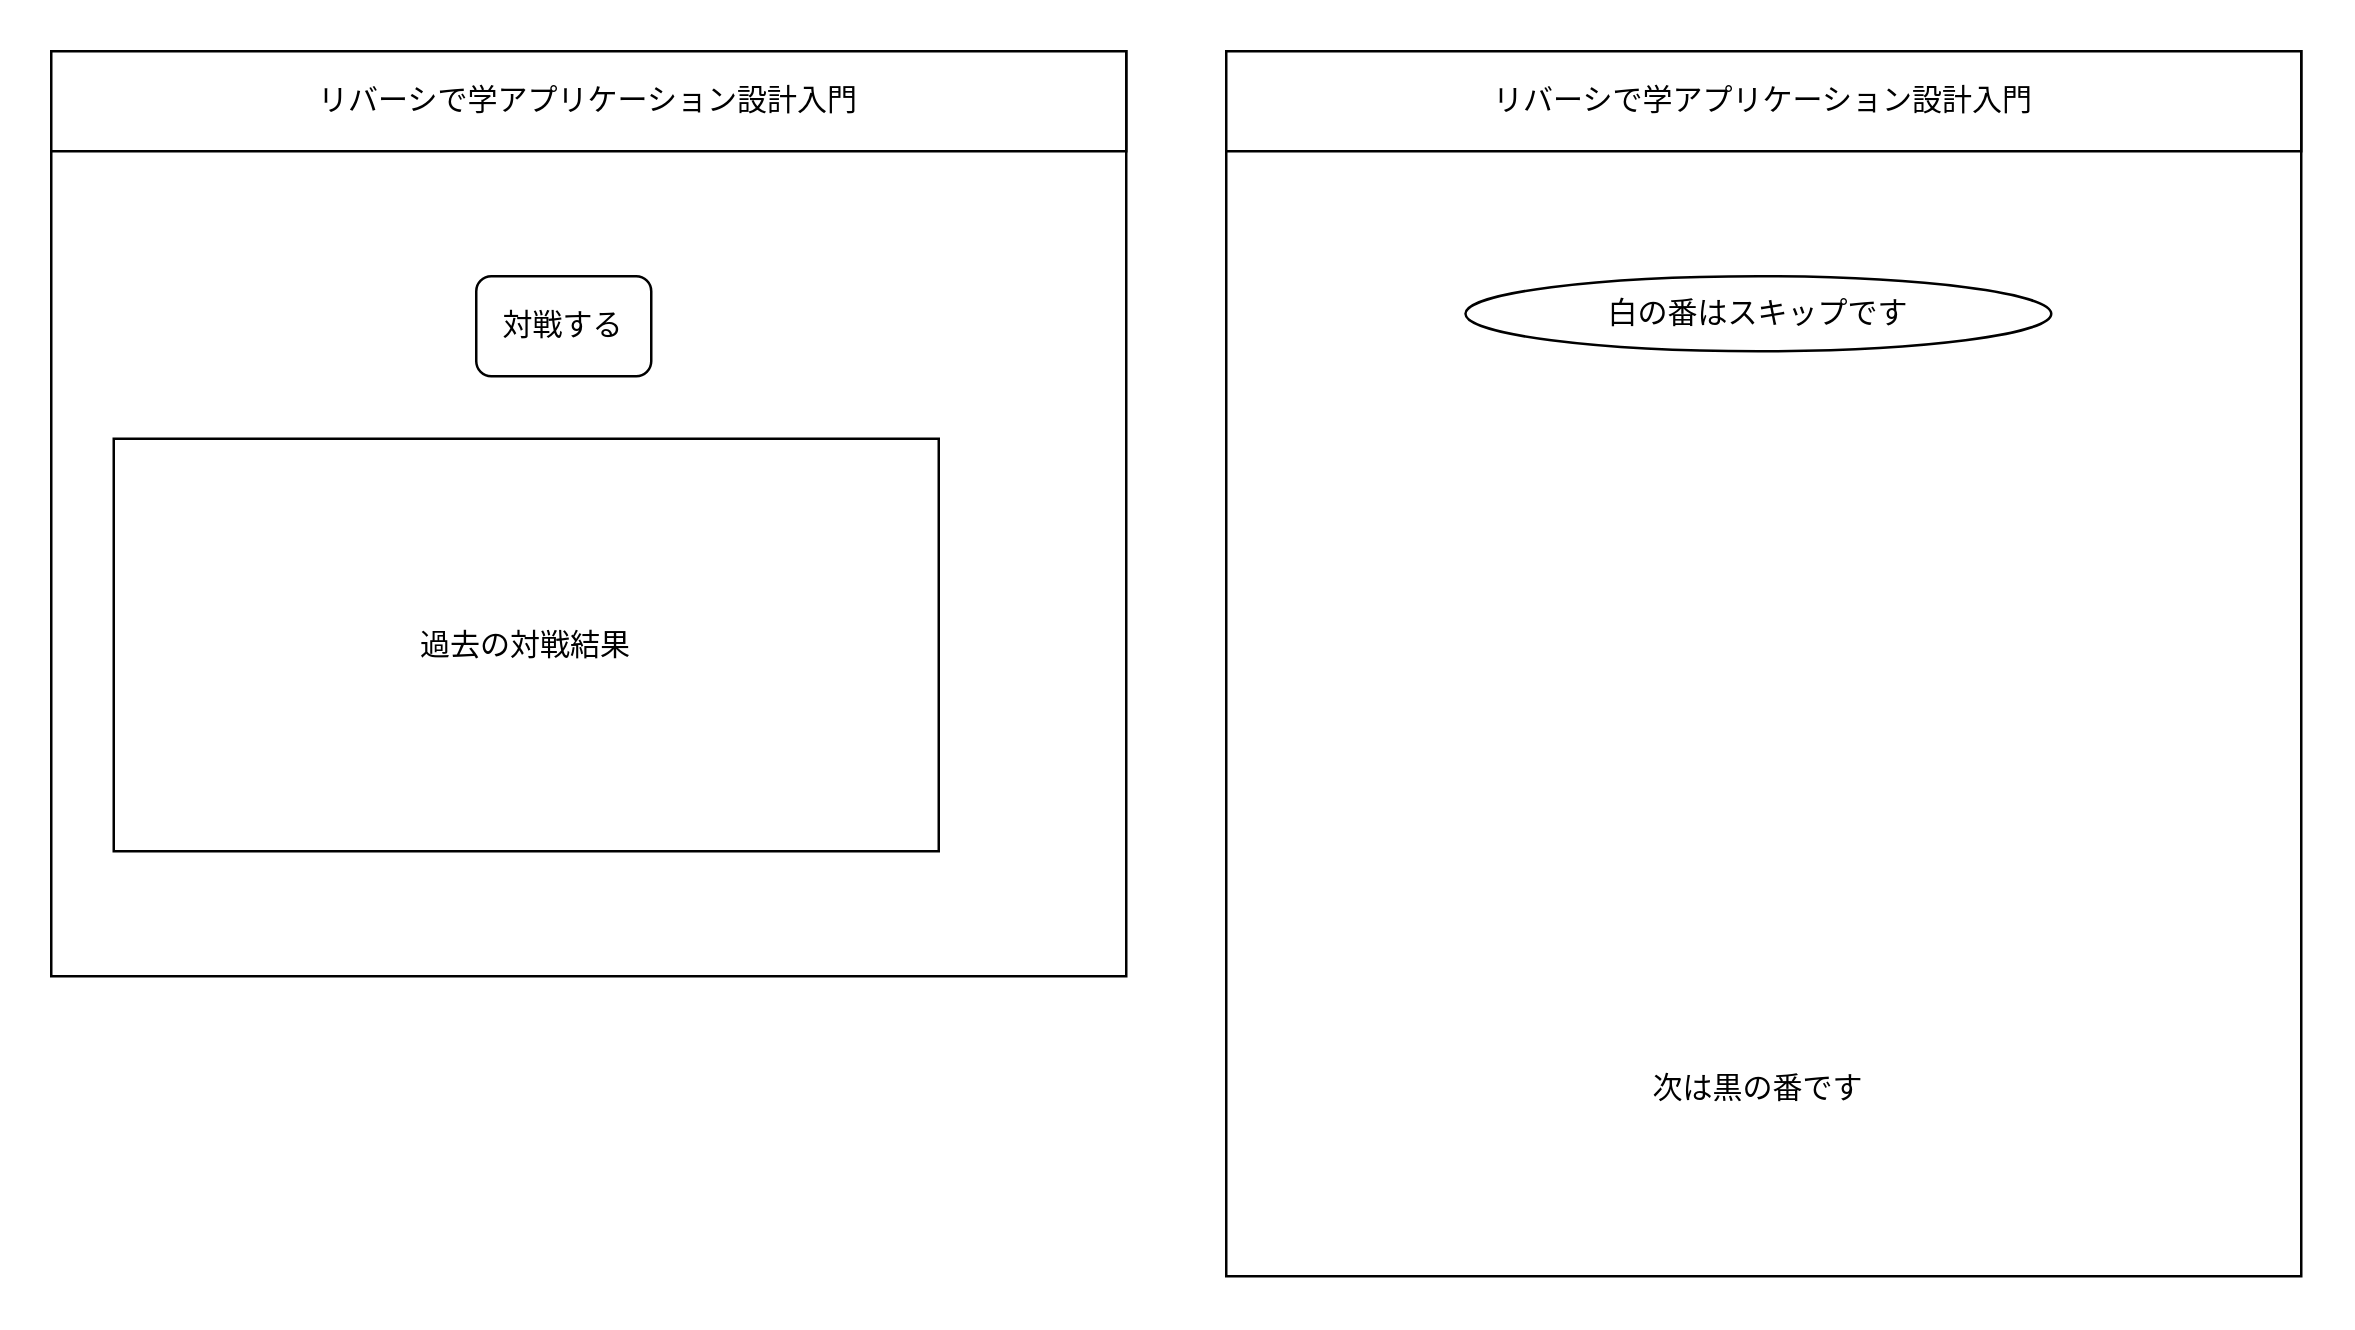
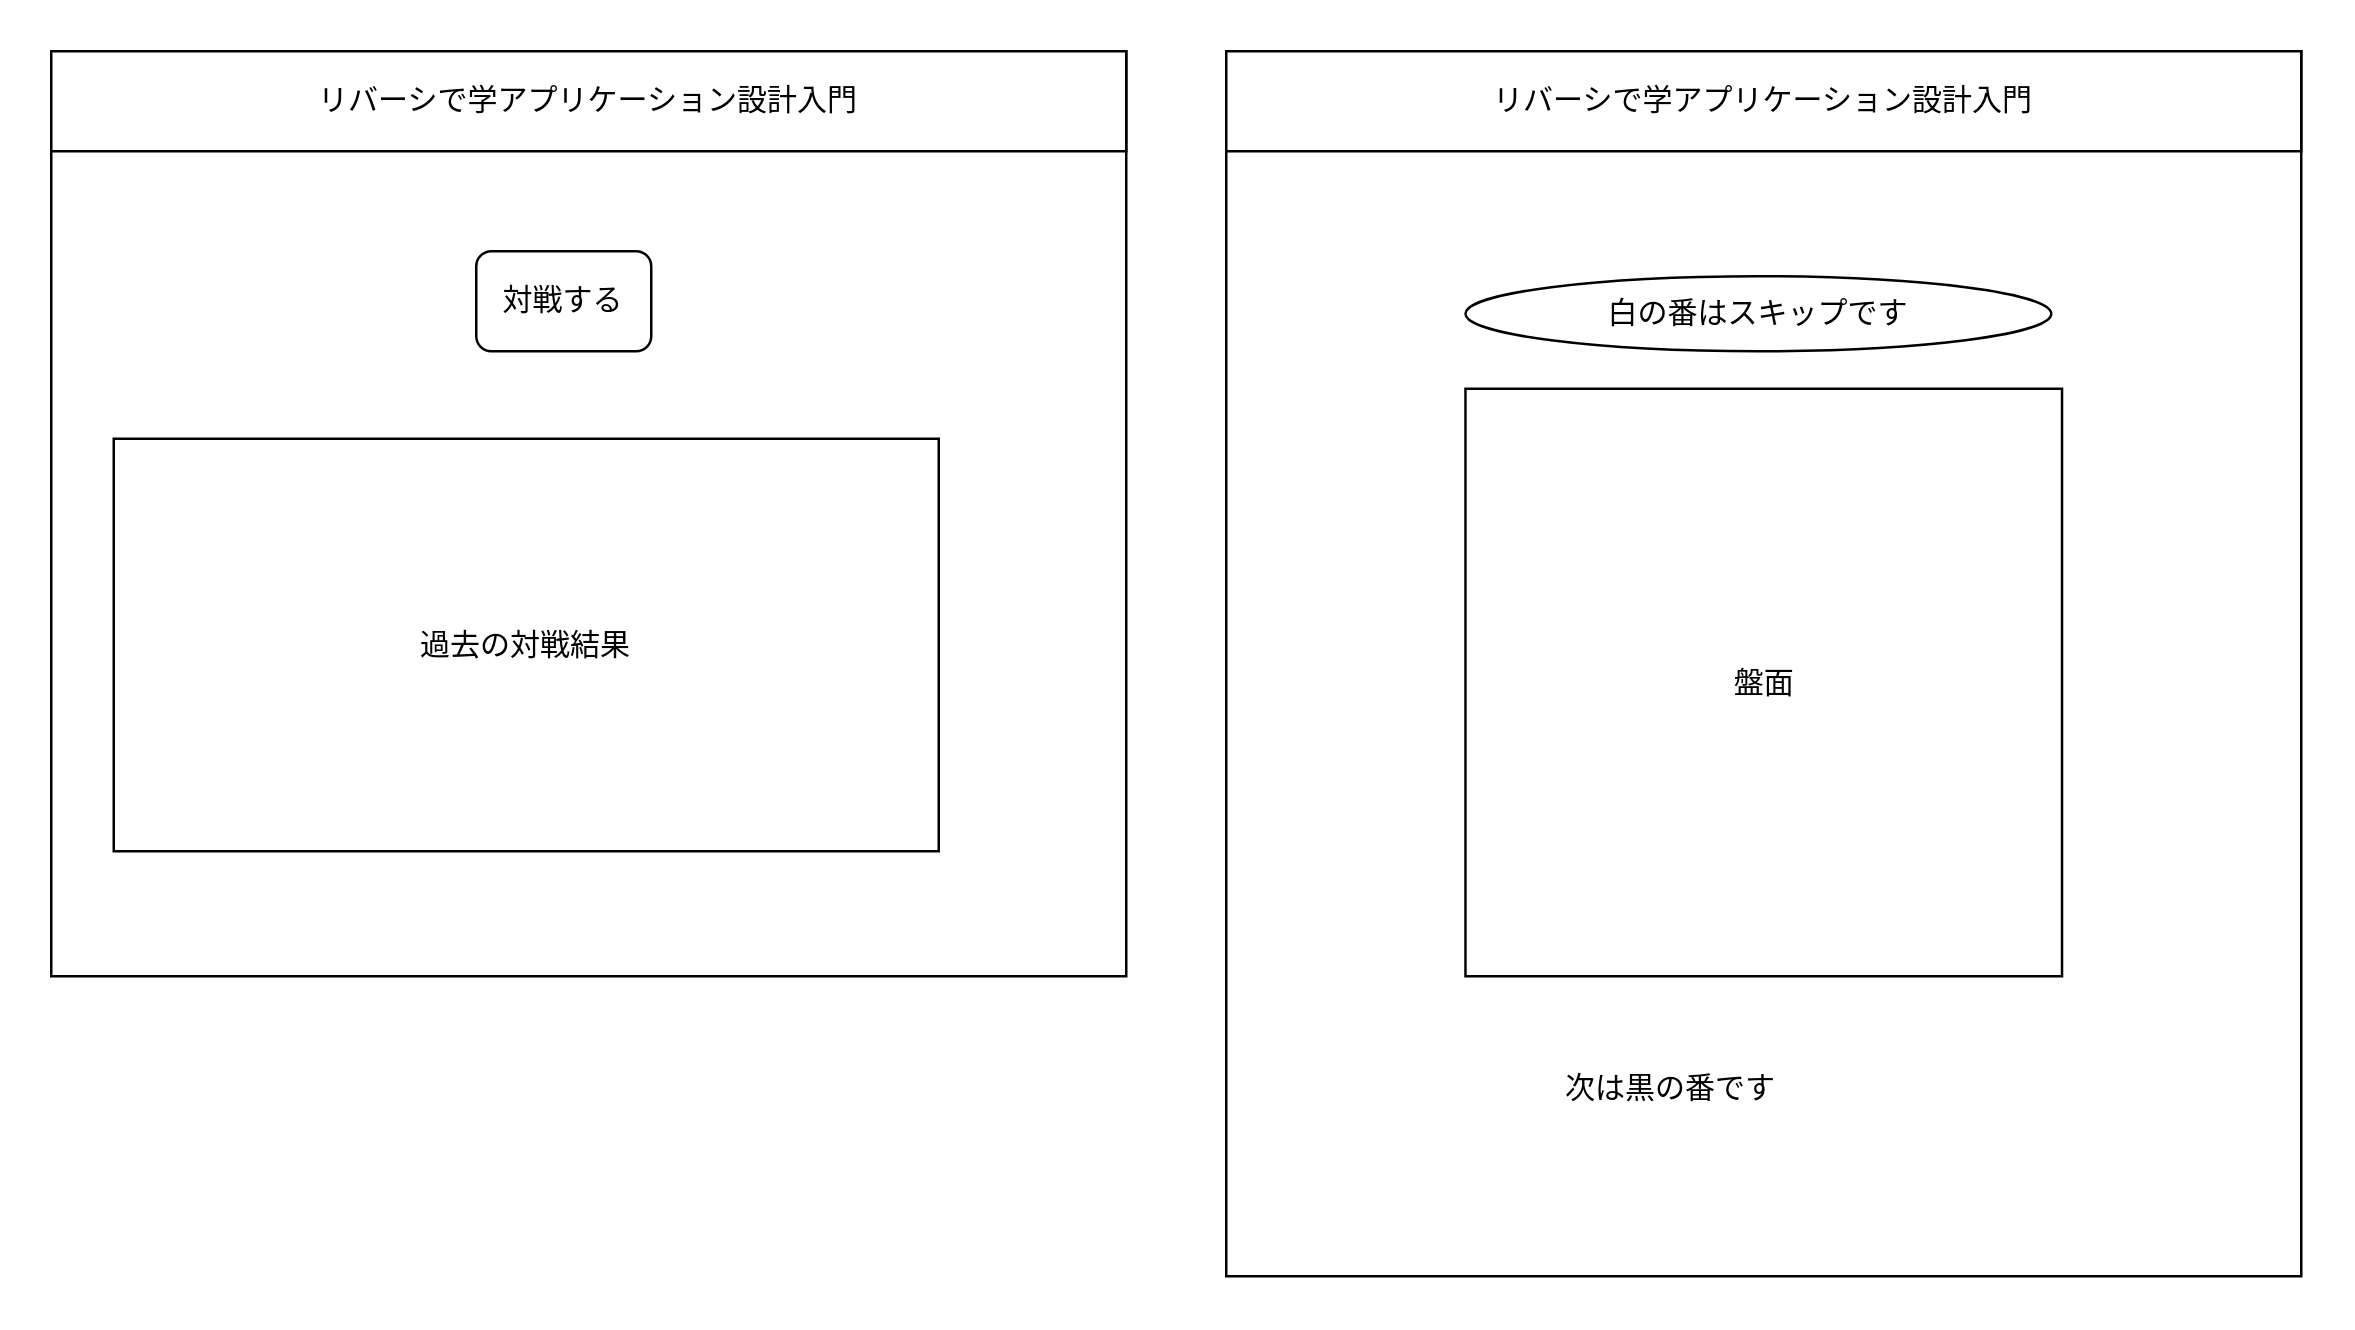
(564, 326) -> (564, 301)
none -> (1764, 683)
(1758, 1089) -> (1671, 1089)
